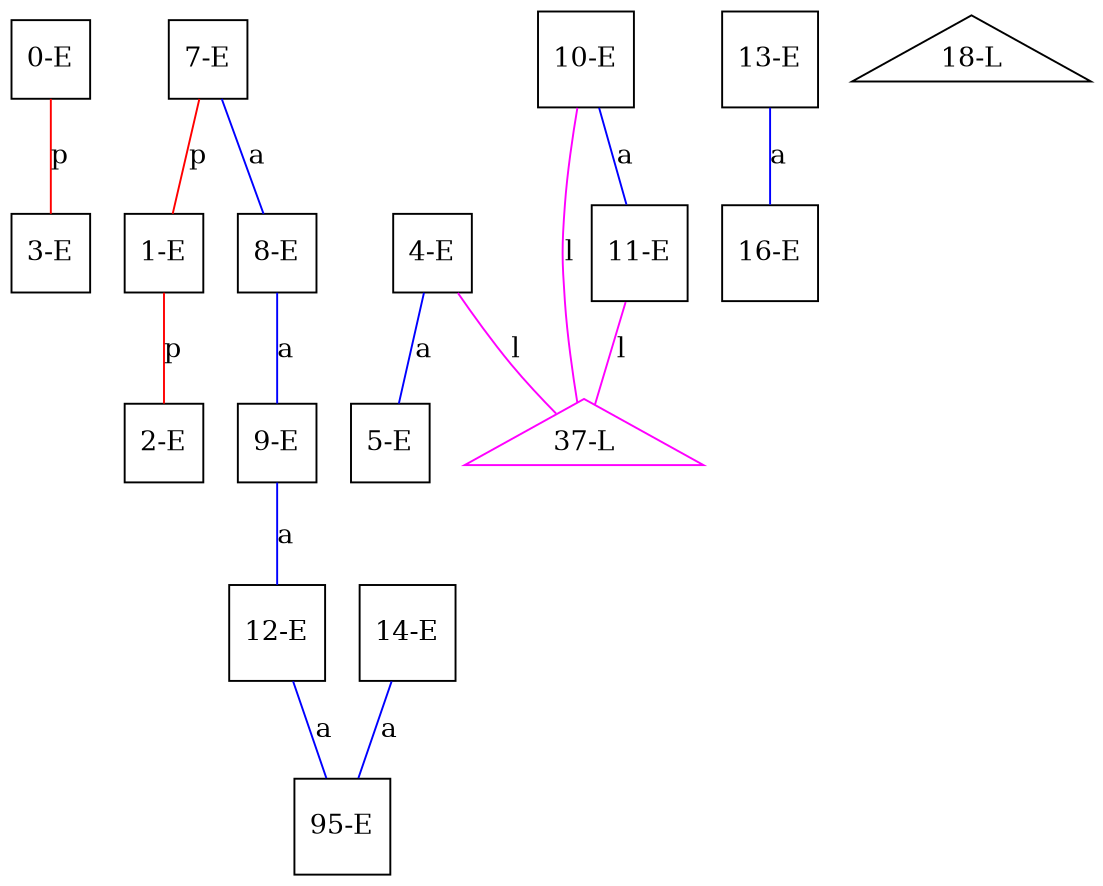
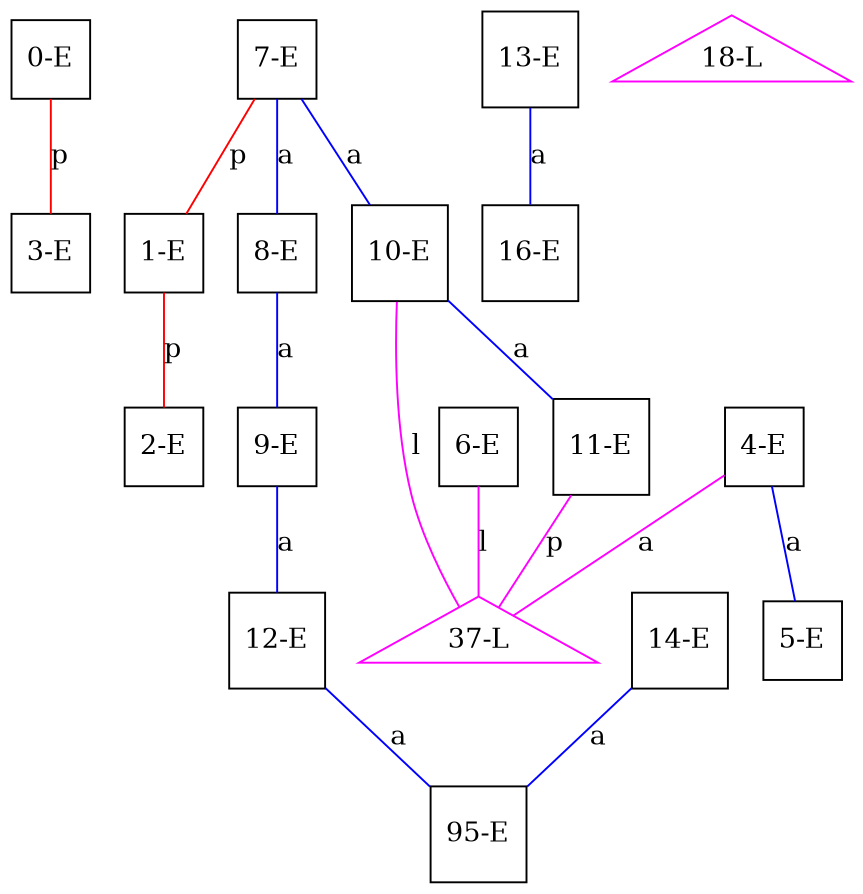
(971, 59) -> (732, 59)
none -> (336, 152)
(516, 350) -> (646, 544)
(621, 350) -> (555, 544)
none -> (479, 447)
